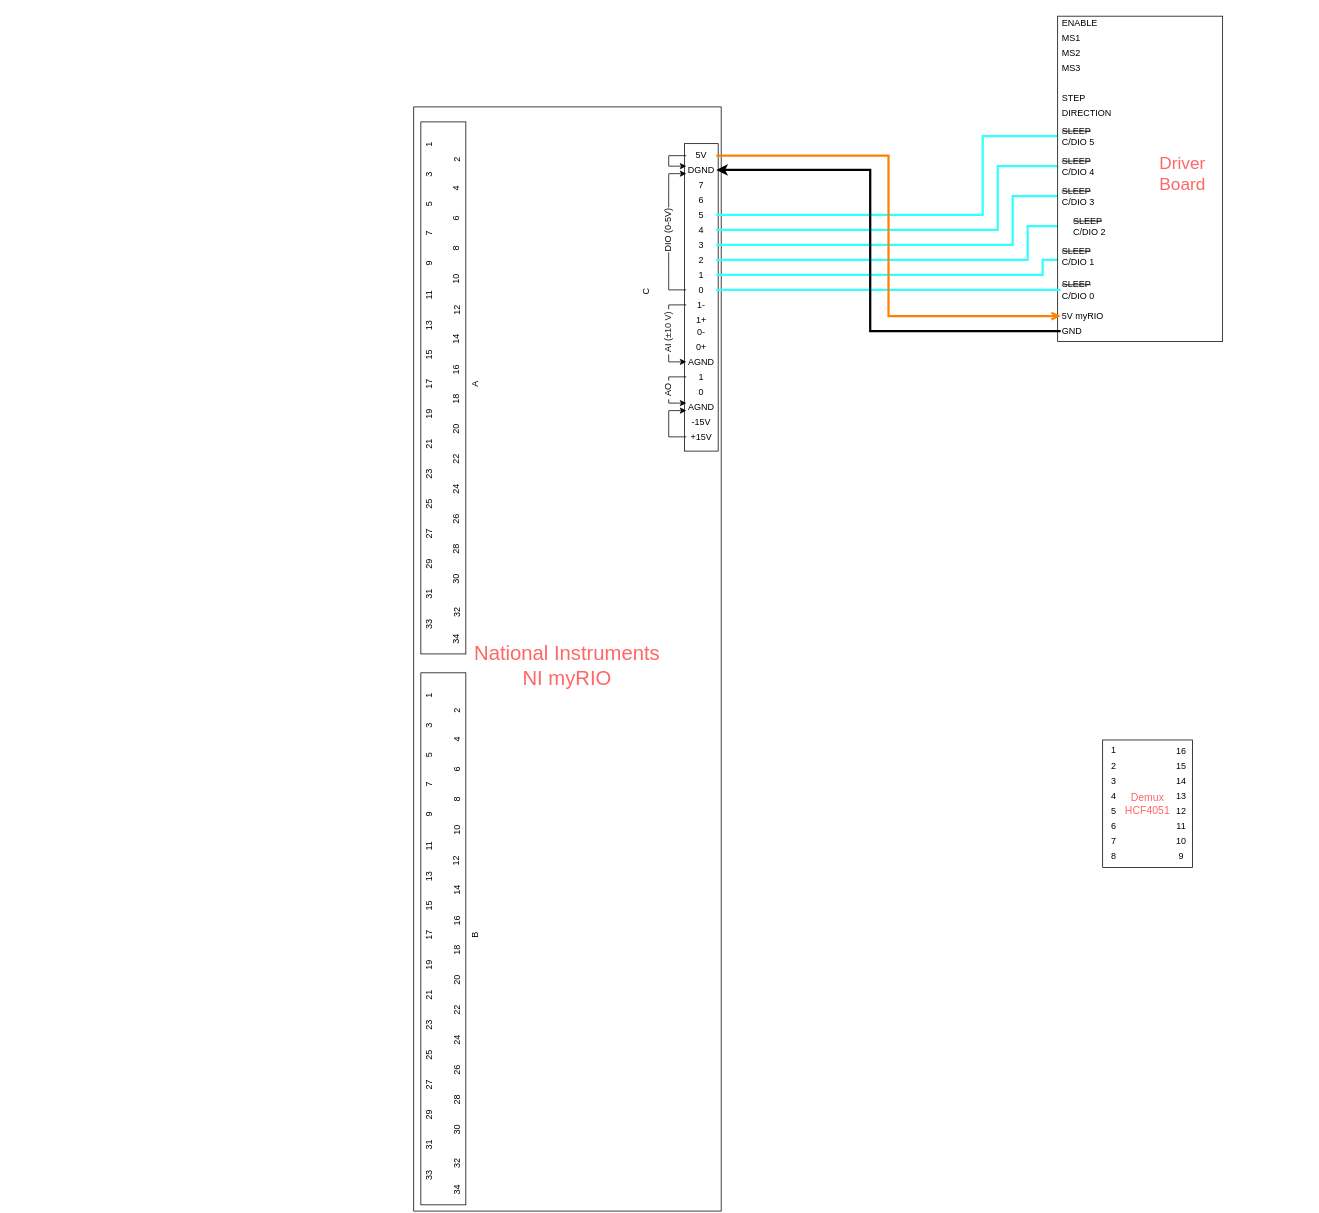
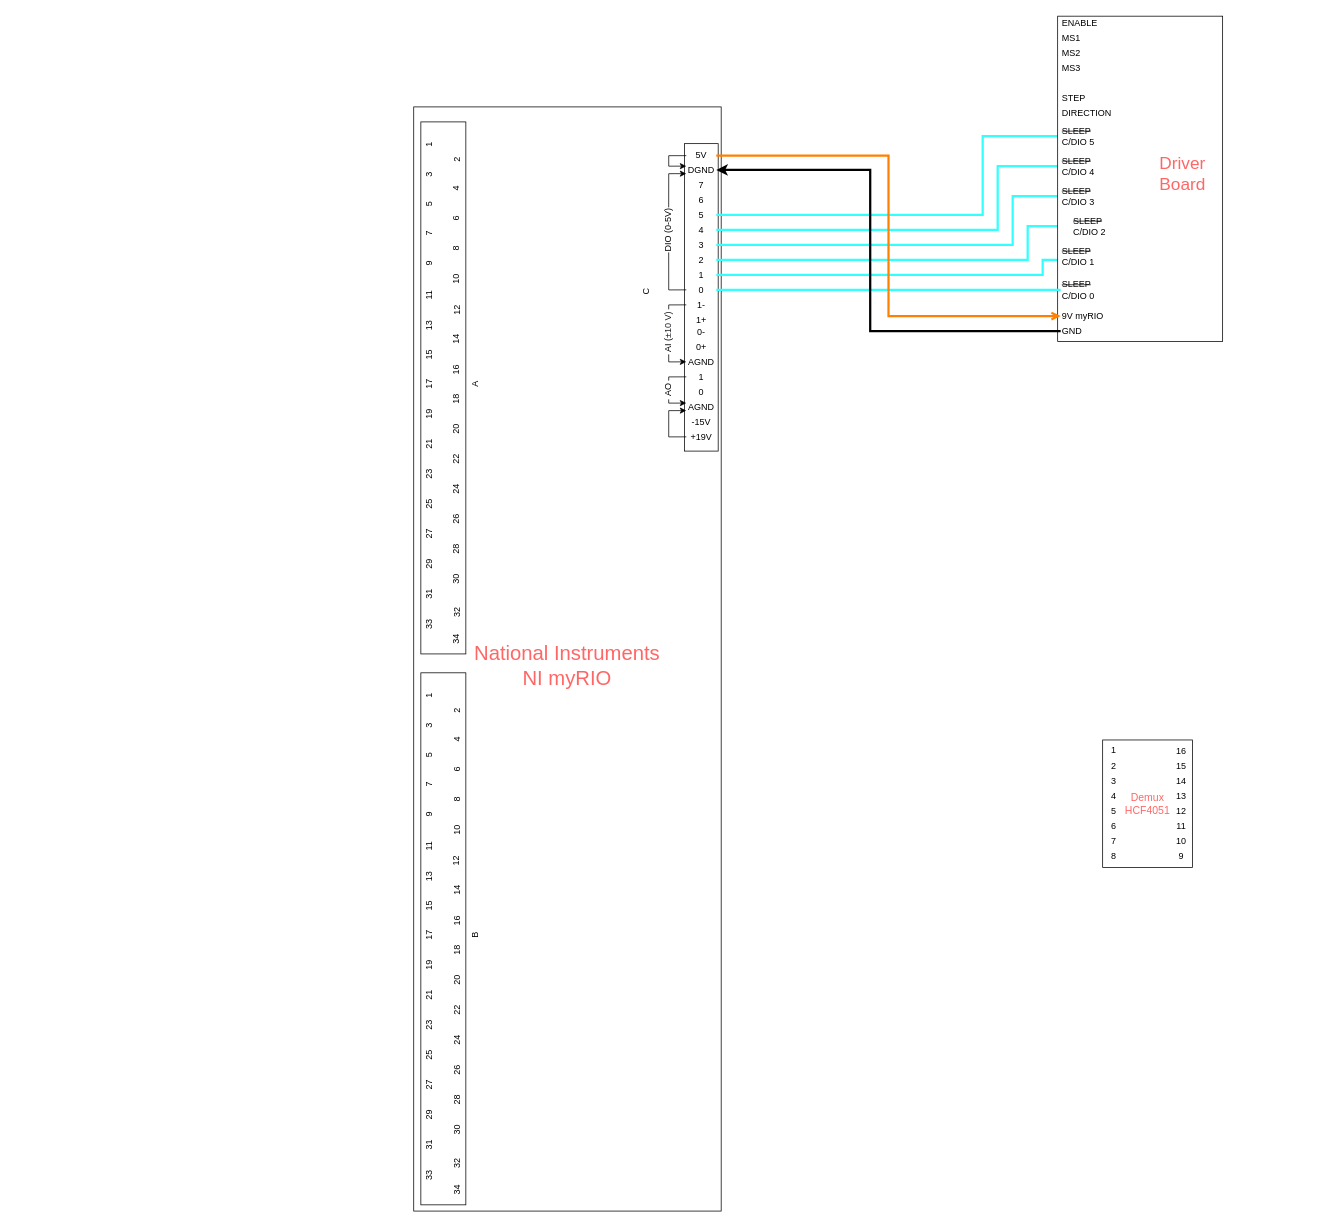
(1081, 316) -> (1081, 316)
(702, 437) -> (702, 437)
